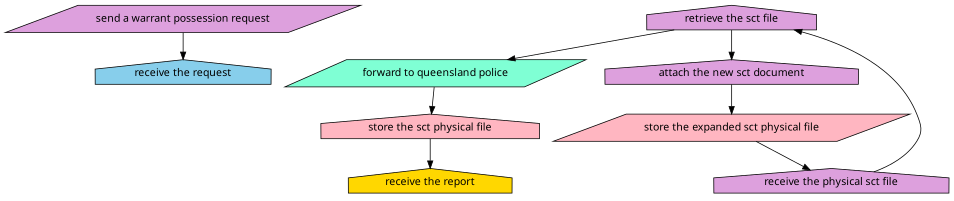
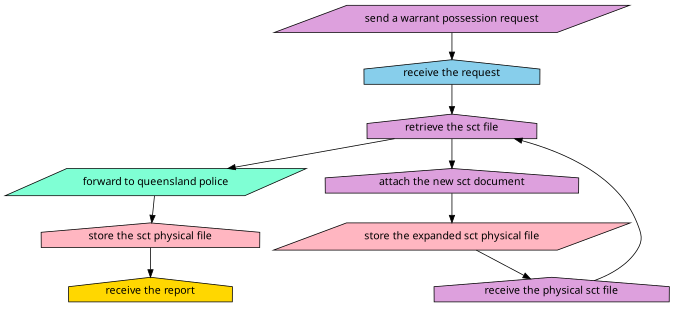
none -> (452, 95)
